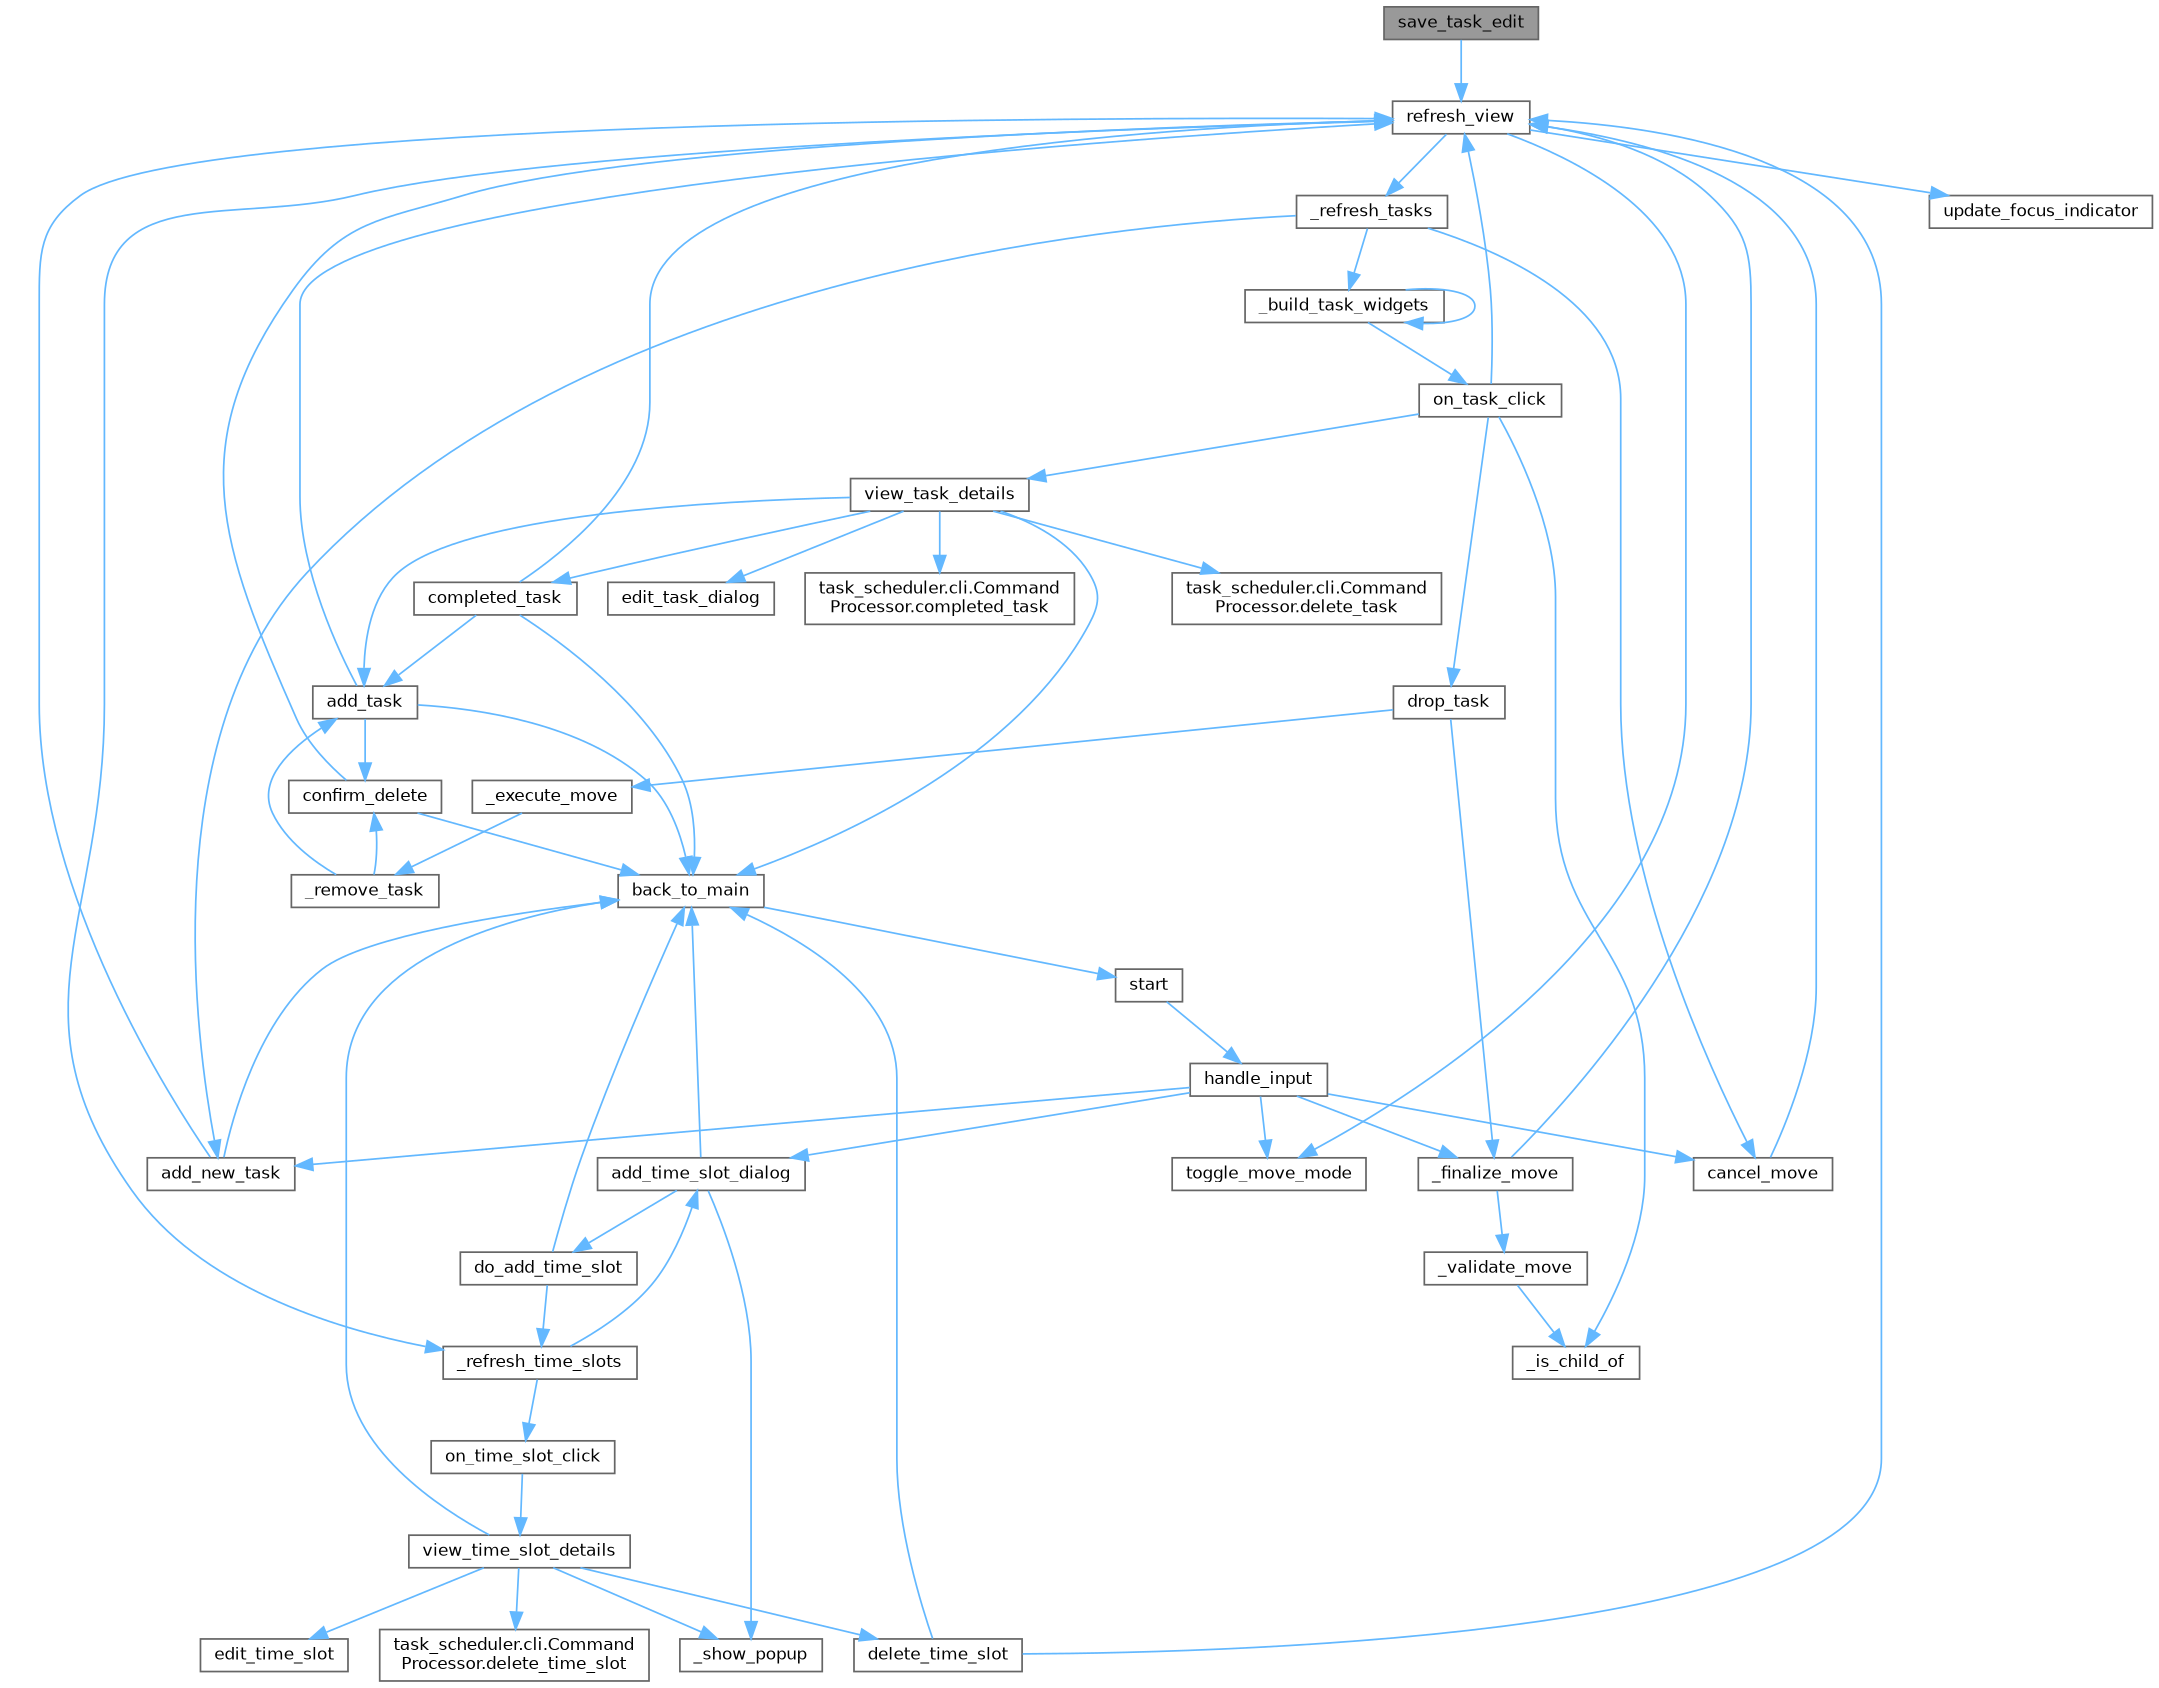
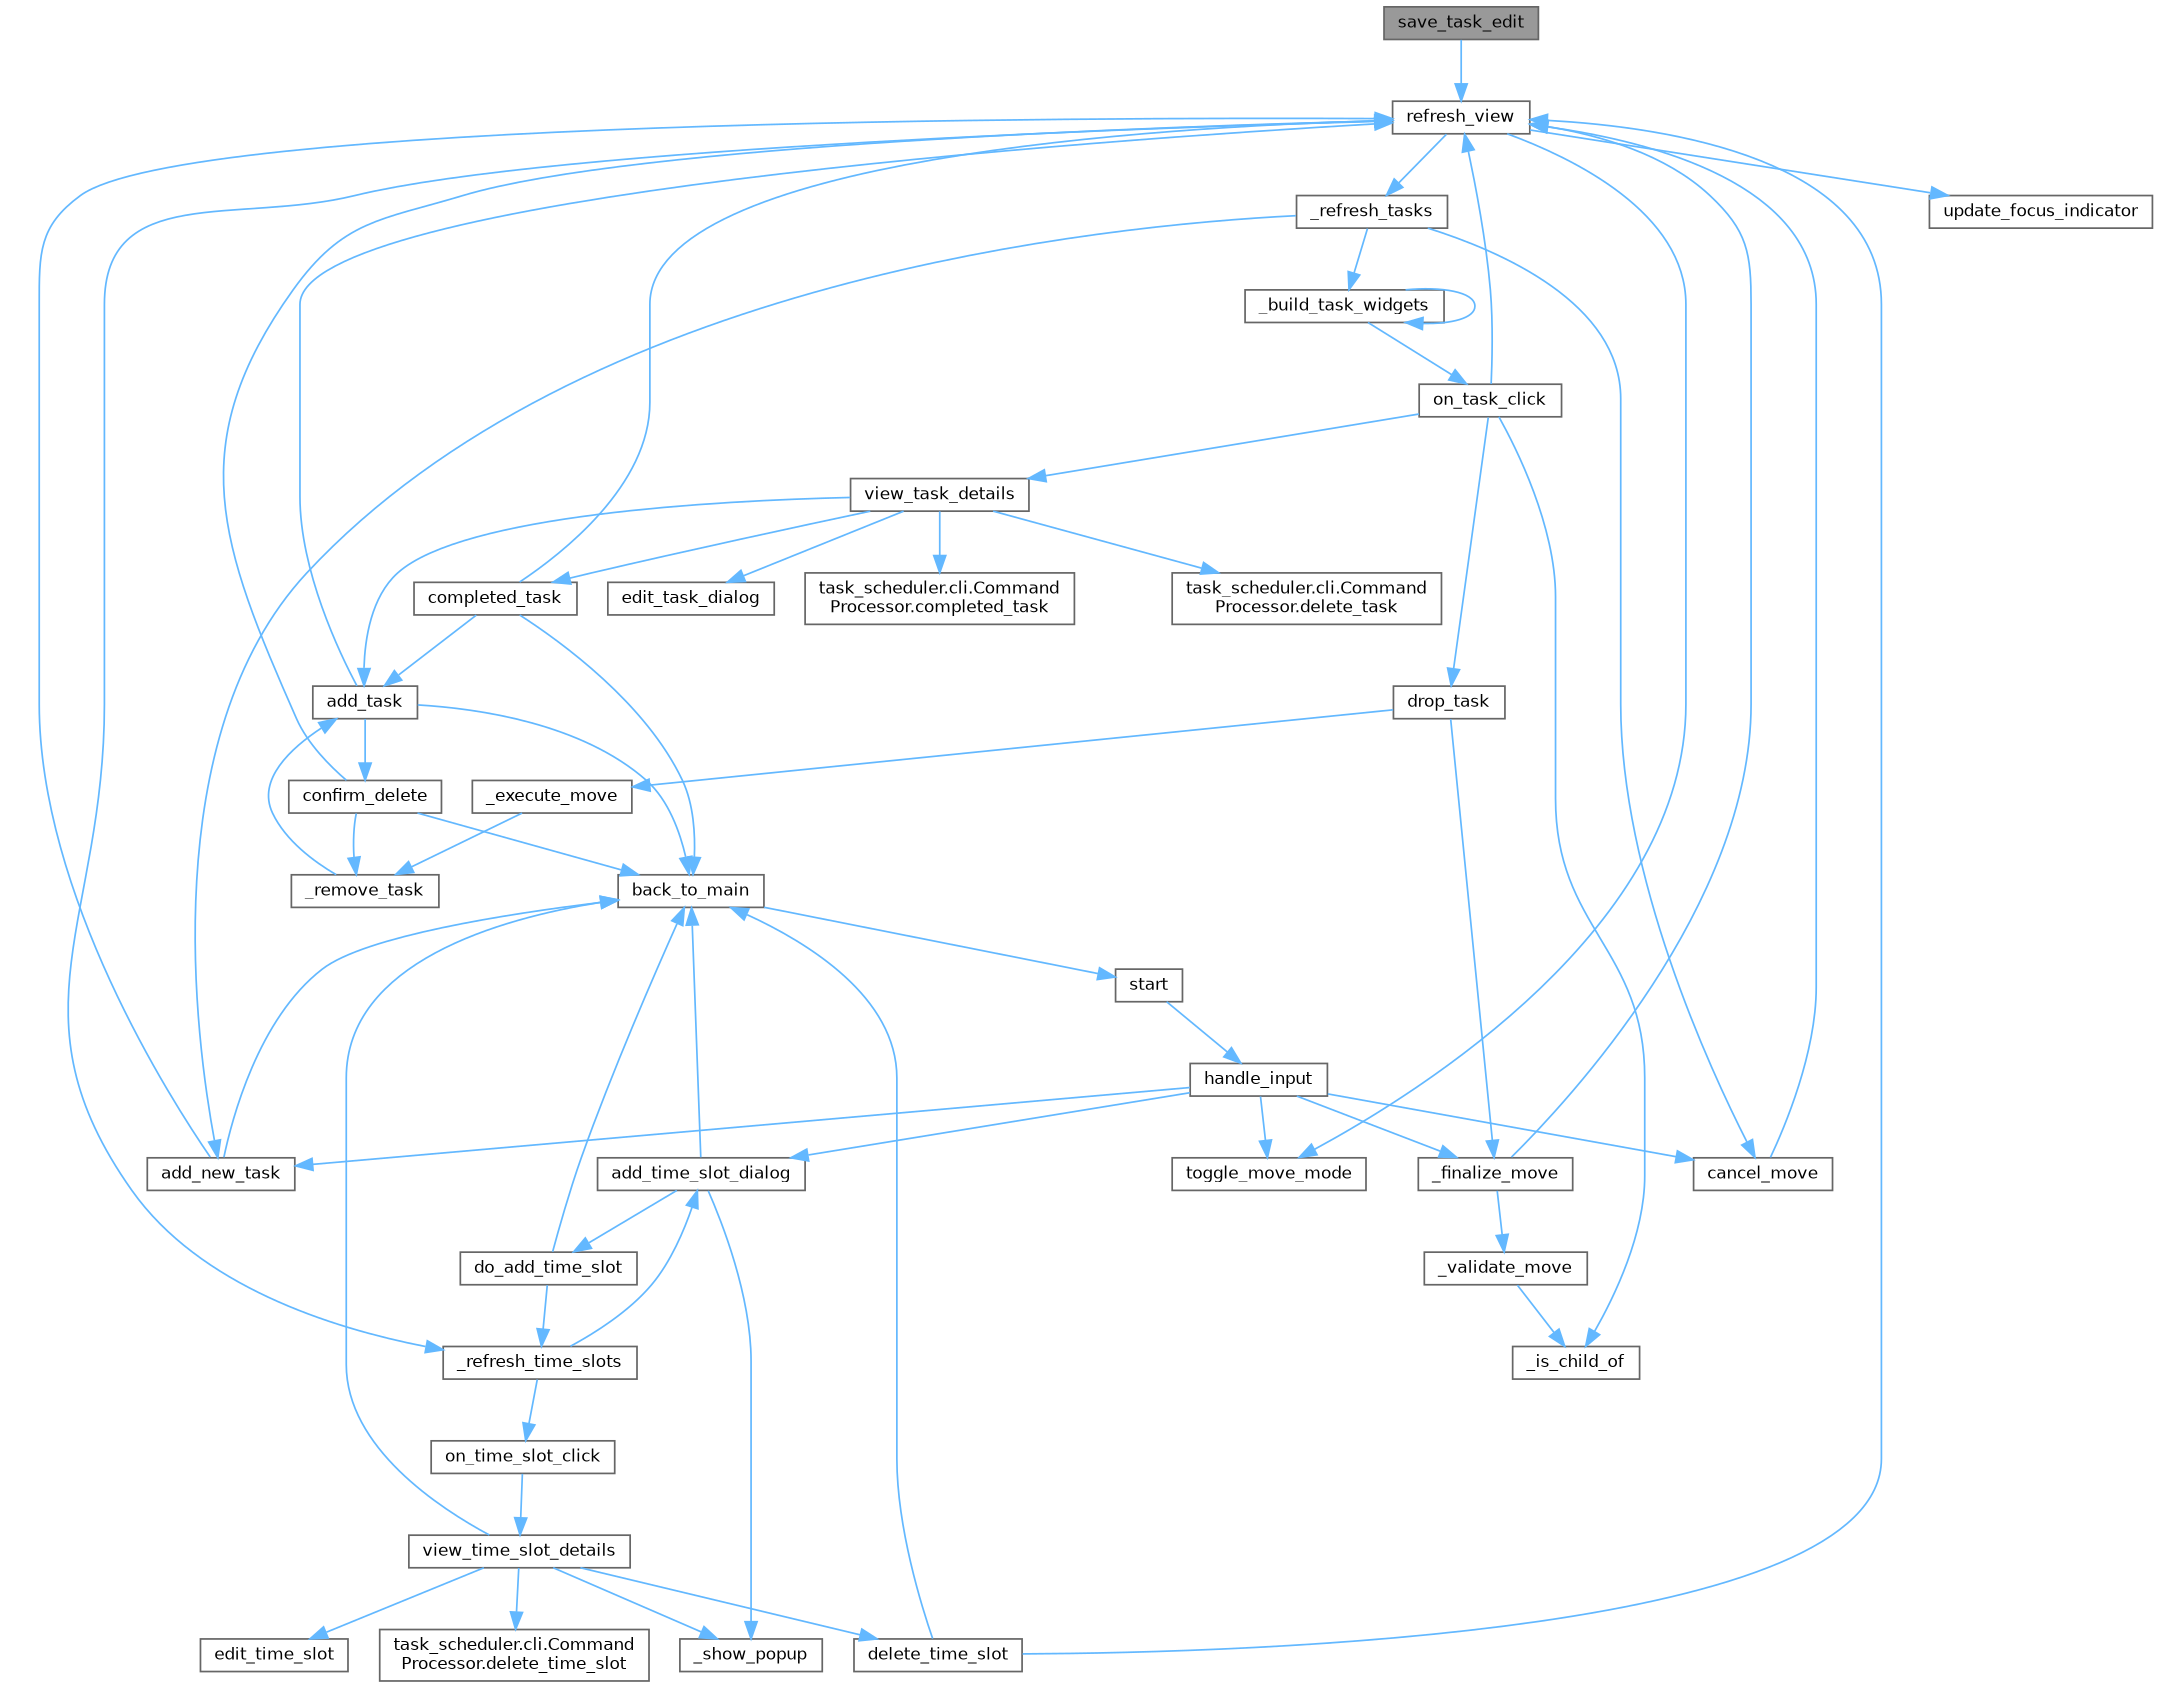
(1008, 724) -> none
(376, 853) -> (354, 835)
